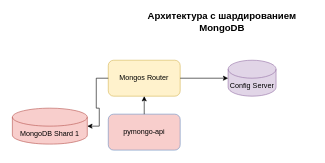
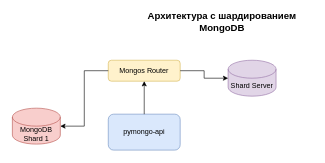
(144, 78) -> (144, 71)
(252, 86) -> (252, 86)
(50, 126) -> (36, 126)
(144, 132) -> (144, 132)
